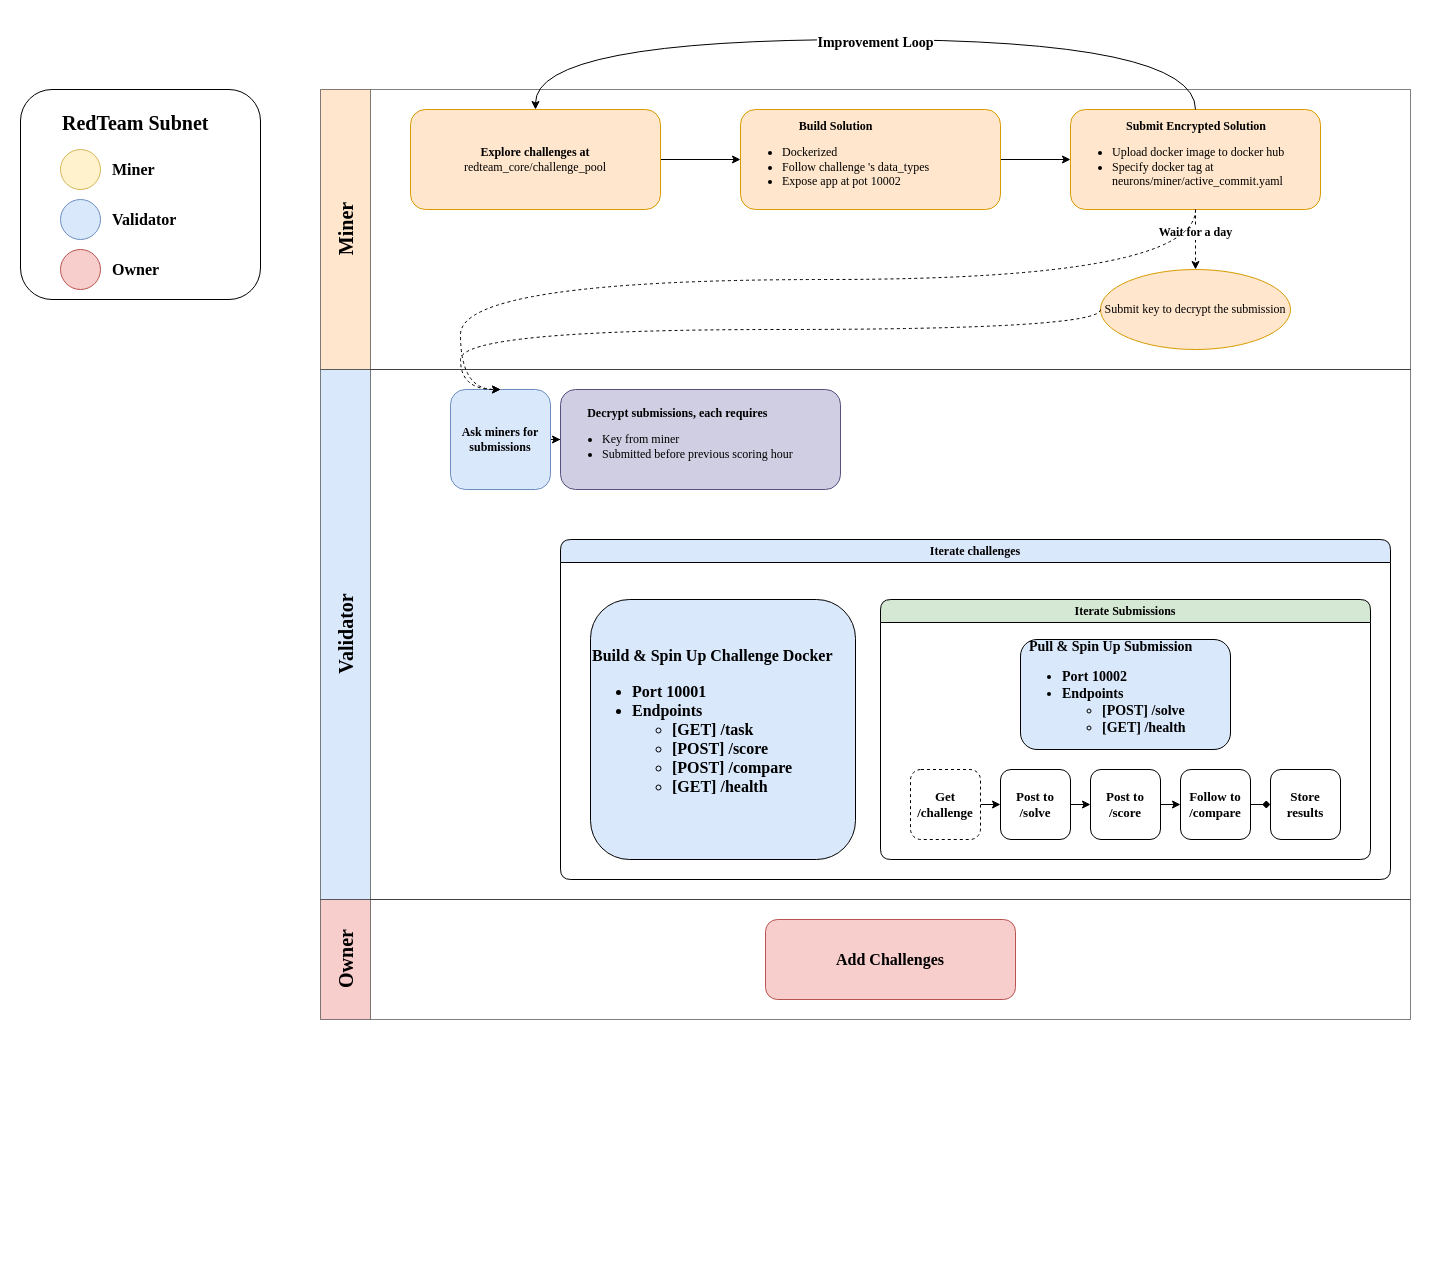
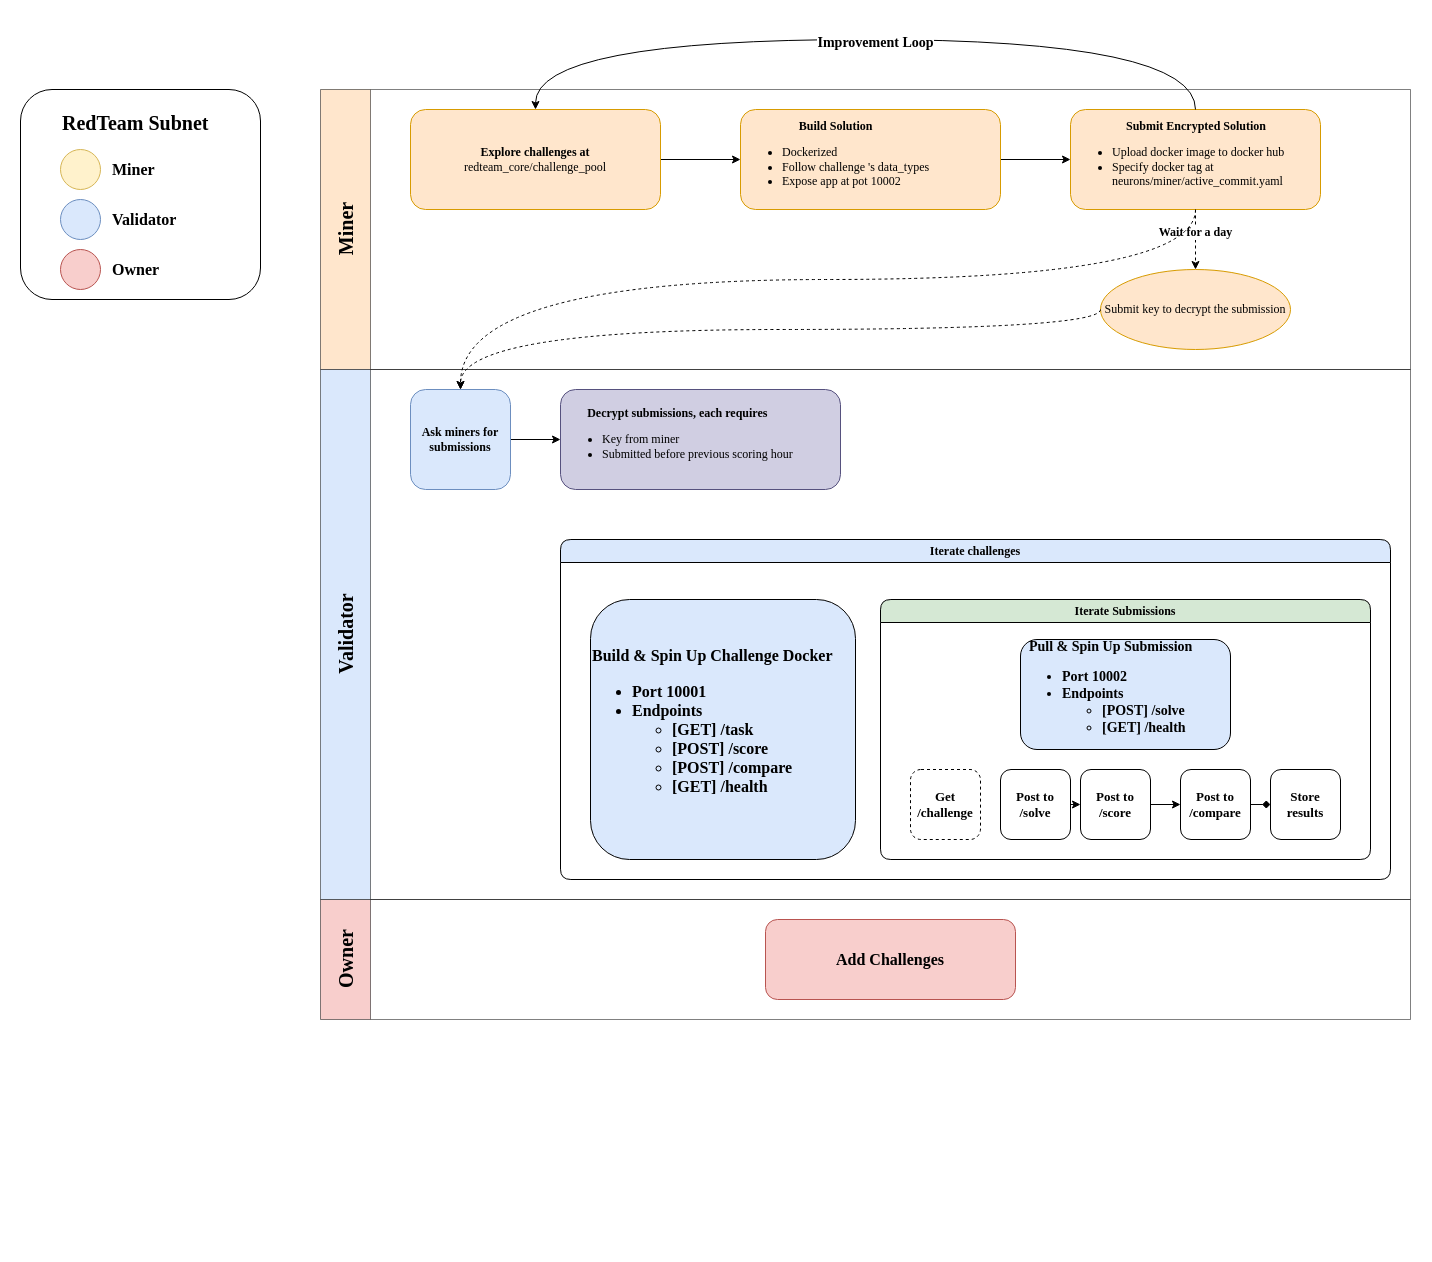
(501, 440) -> (461, 440)
(987, 805) -> none
(1126, 805) -> (1116, 805)
(1216, 805) -> (1216, 805)
